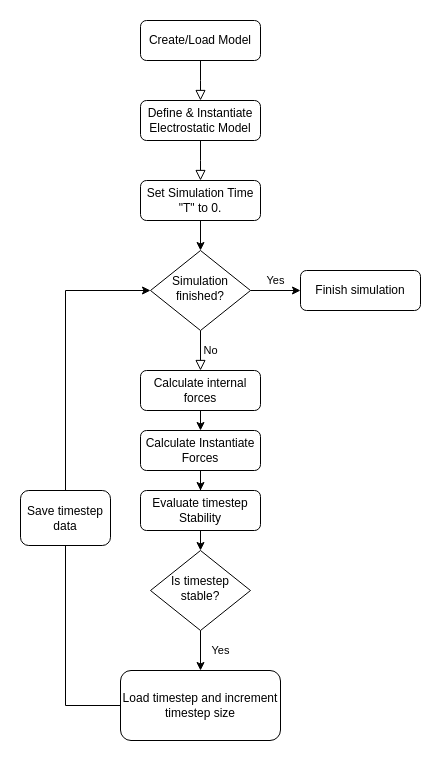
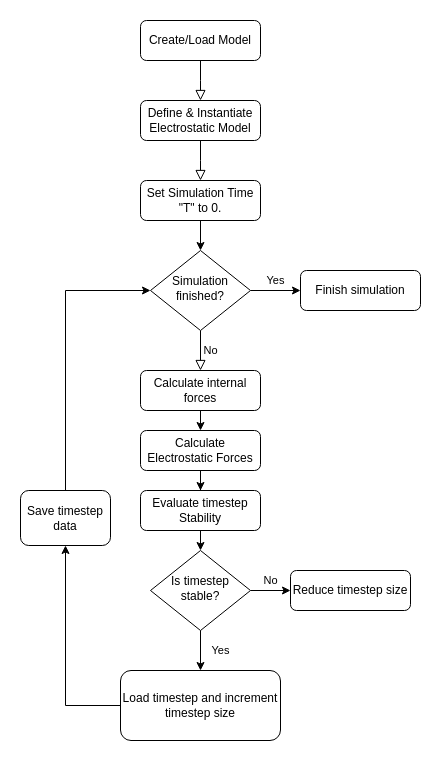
(201, 451) -> (201, 451)
(66, 551) -> (66, 554)
none -> (267, 591)
none -> (351, 591)
